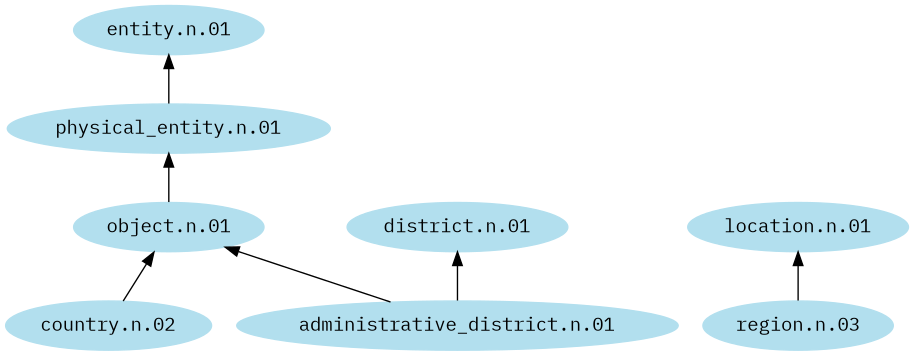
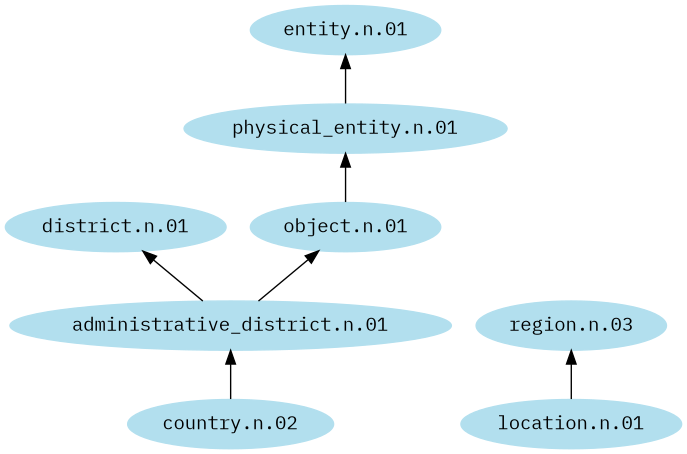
(135, 283) -> (231, 382)
(798, 283) -> (571, 382)
